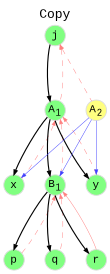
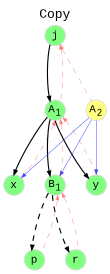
(30, 217) -> (38, 218)
(83, 222) -> (73, 223)
(69, 223) -> (58, 224)
(55, 260) -> none
